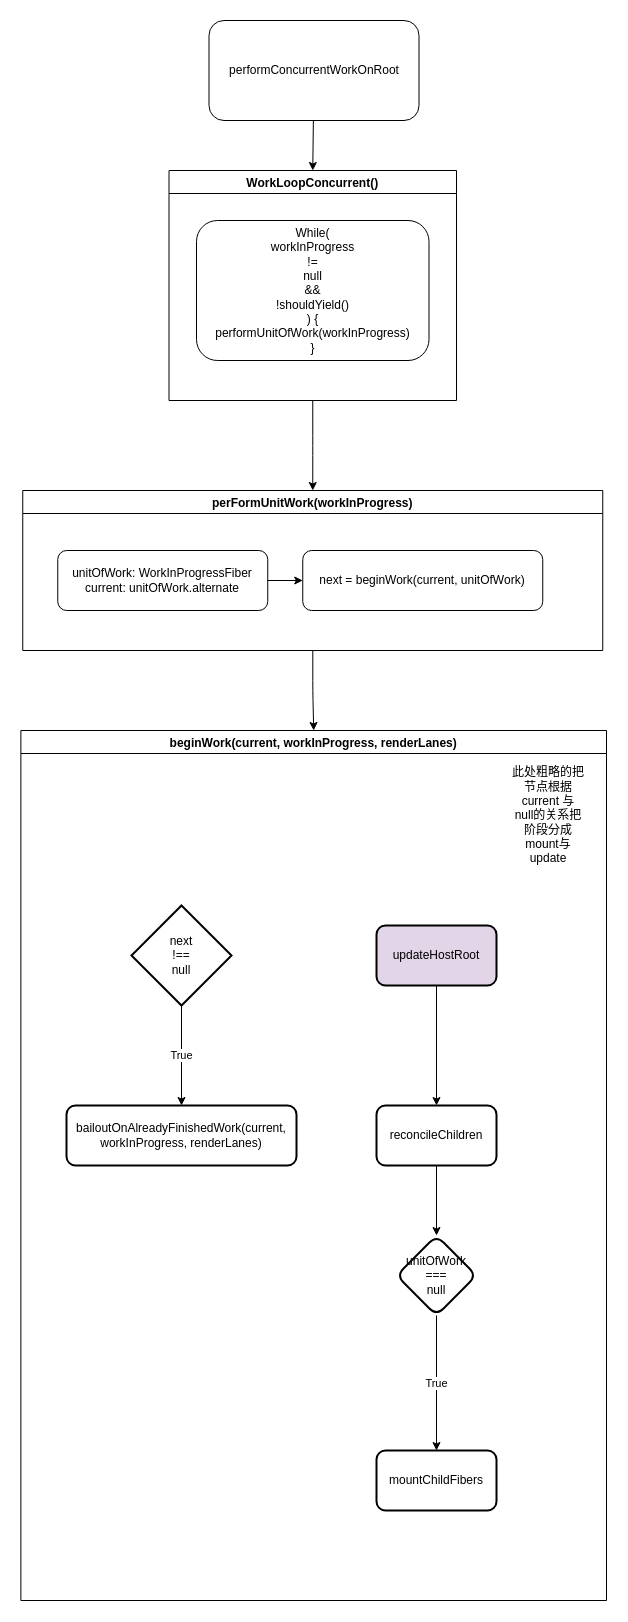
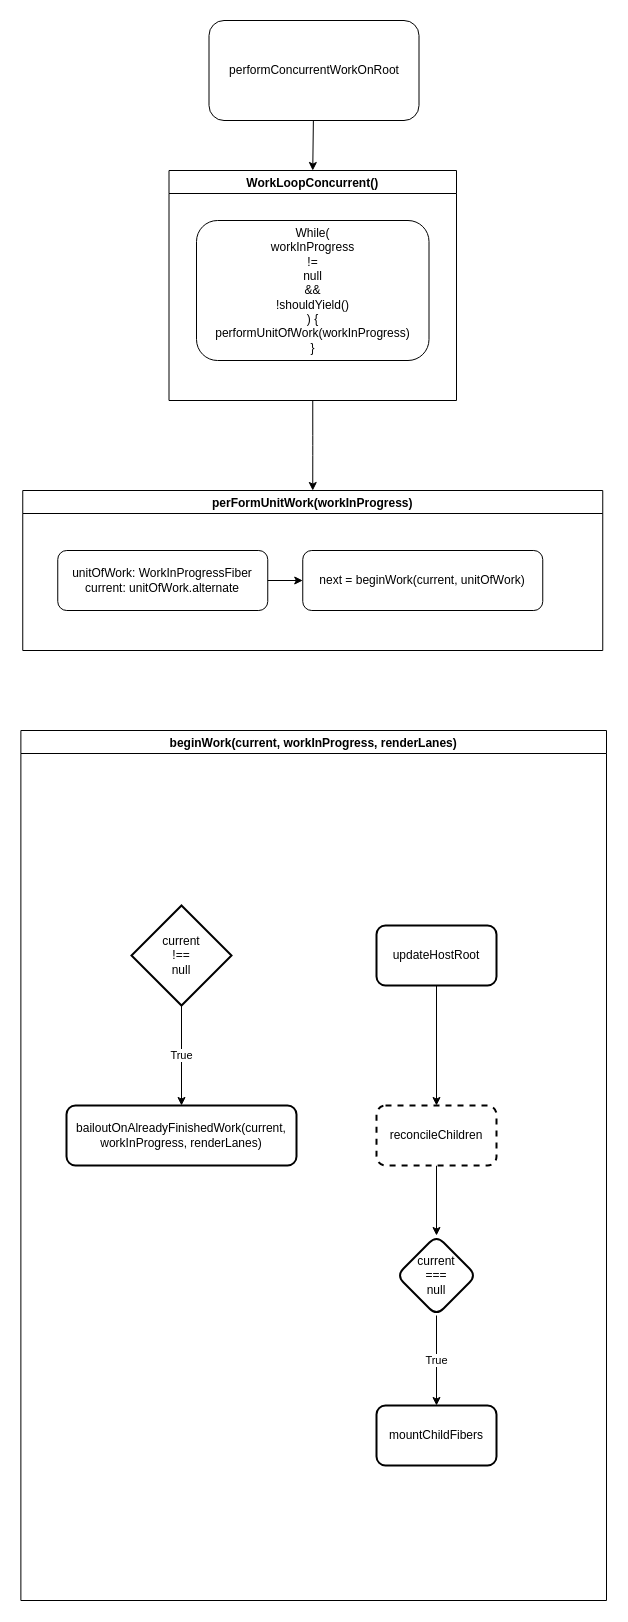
(313, 688) -> none
(549, 816) -> none
(182, 956) -> (182, 956)
(437, 956) -> (437, 956)
(437, 1136) -> (437, 1136)
(437, 1276) -> (437, 1276)
(437, 1481) -> (437, 1436)
